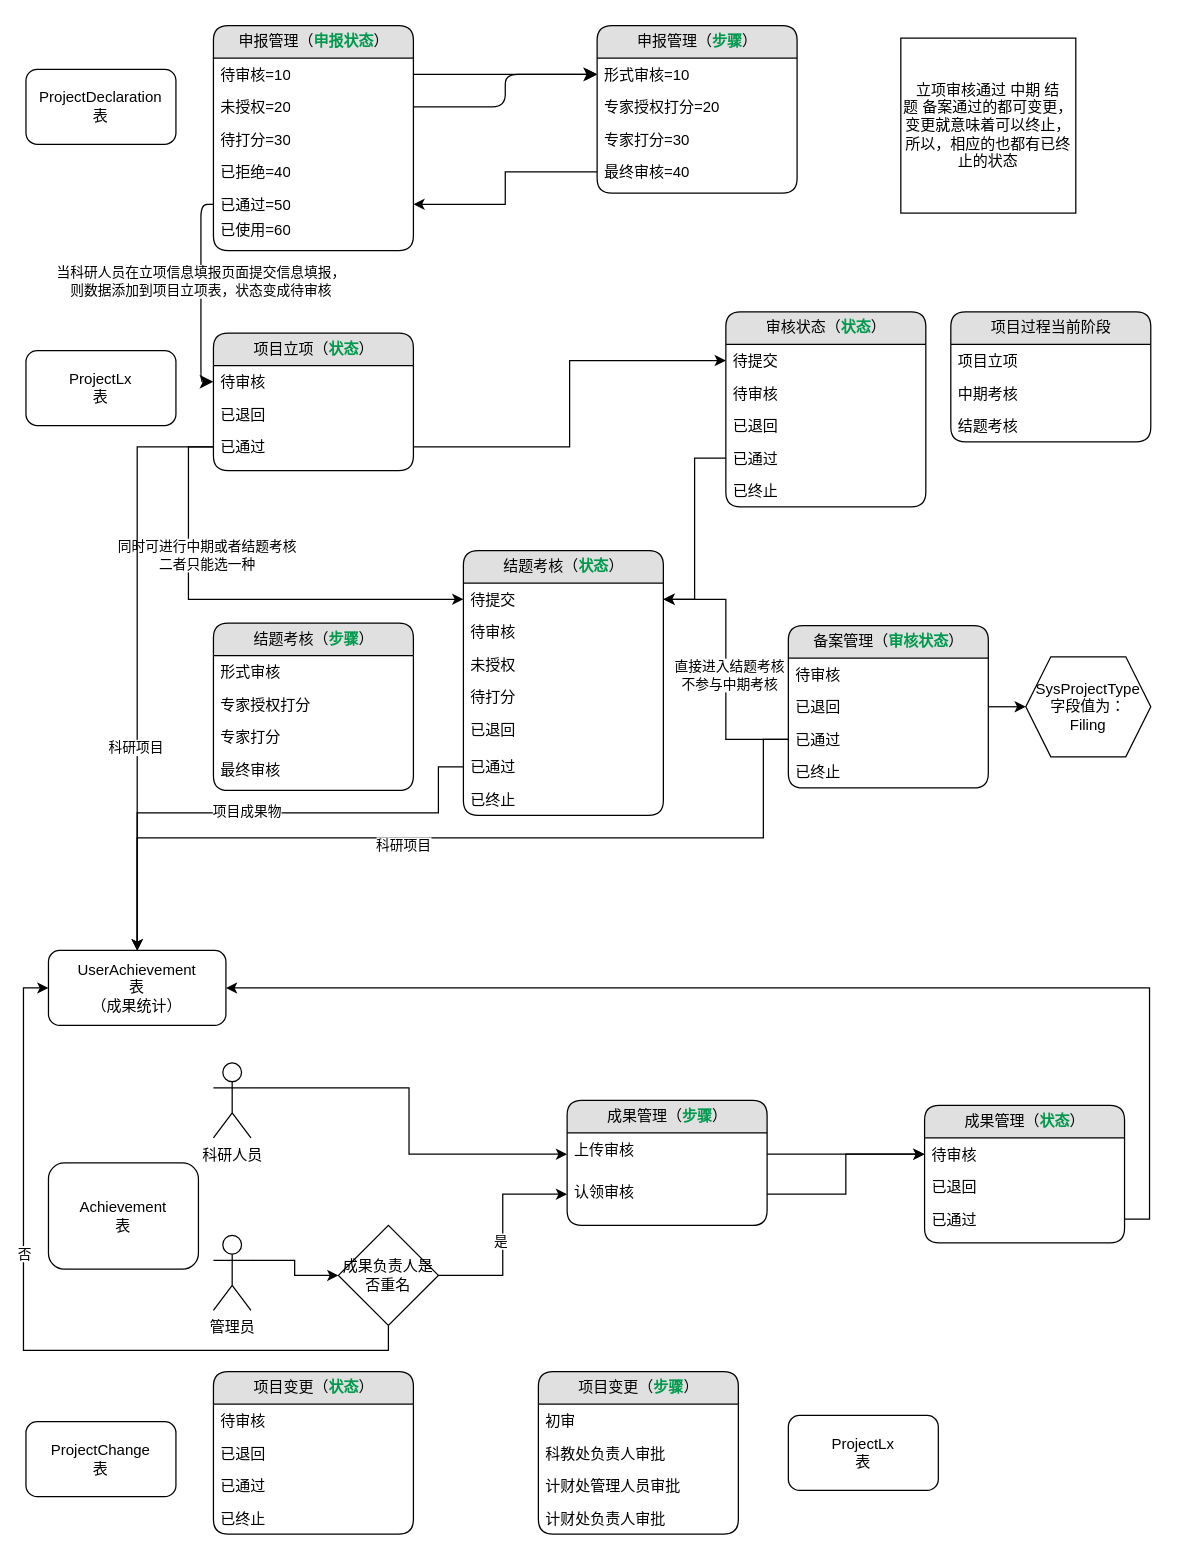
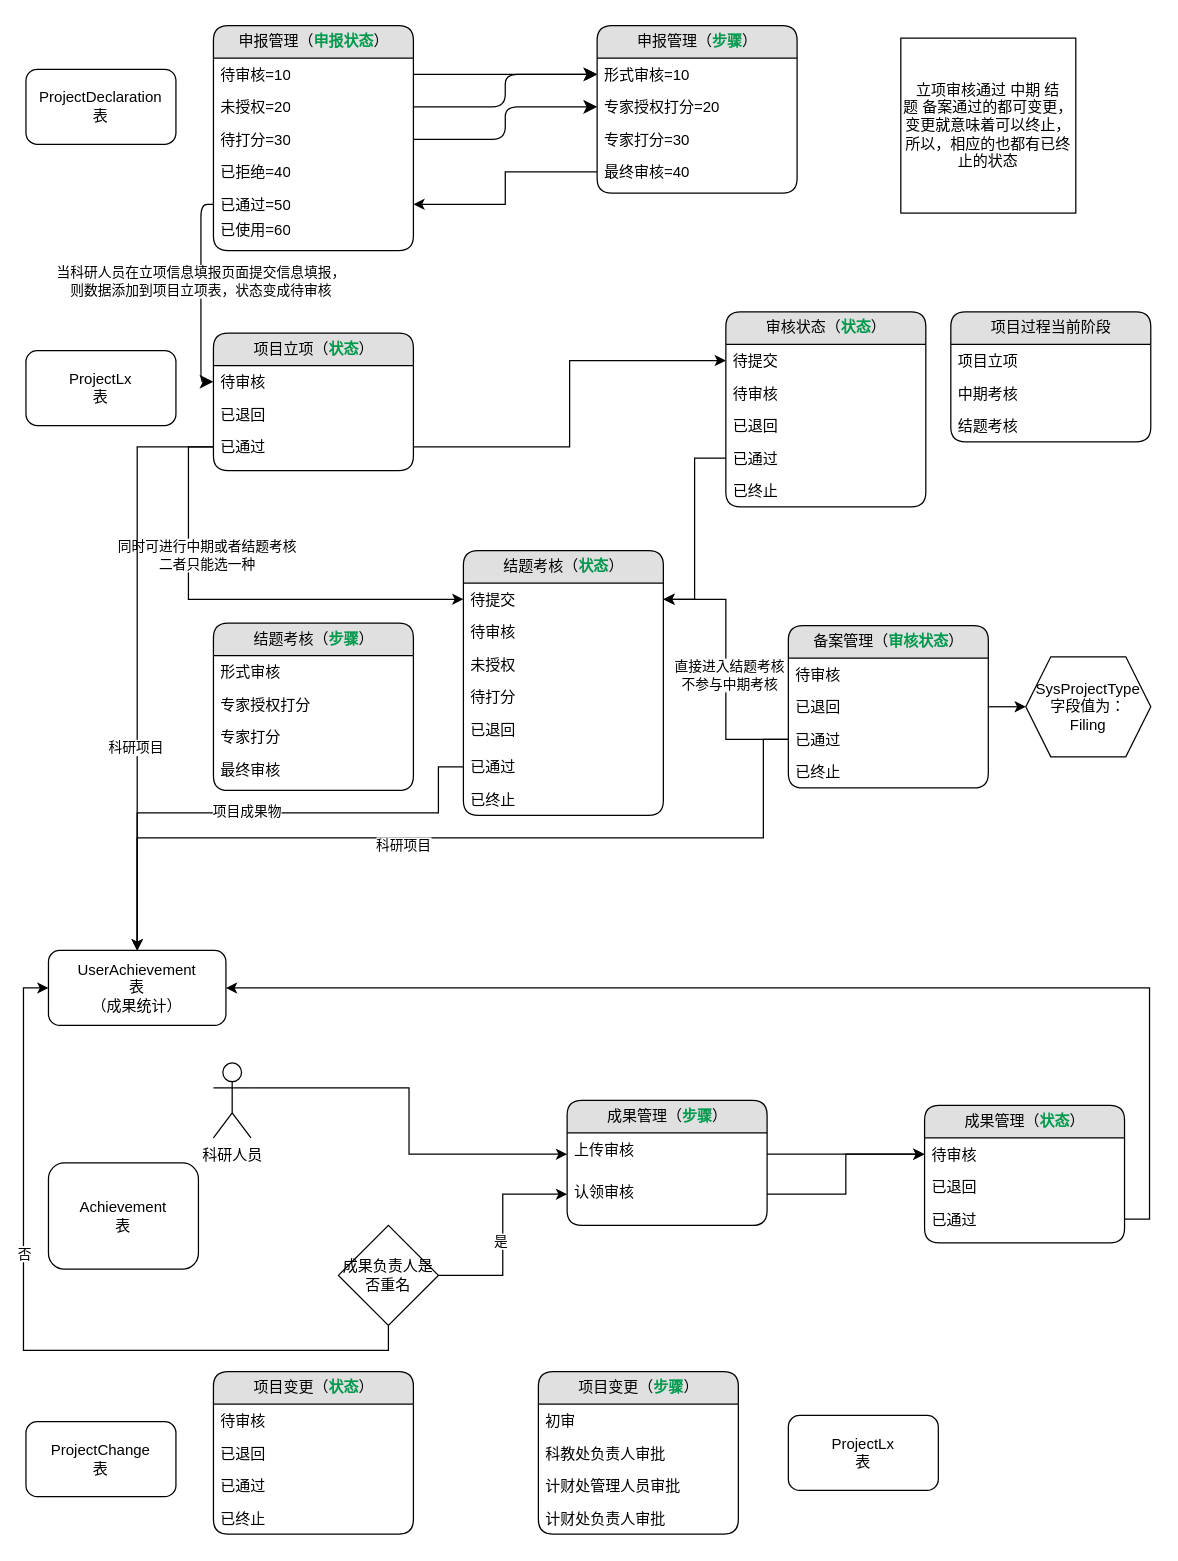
none -> (505, 128)
(294, 1265) -> none
(232, 1273) -> none
